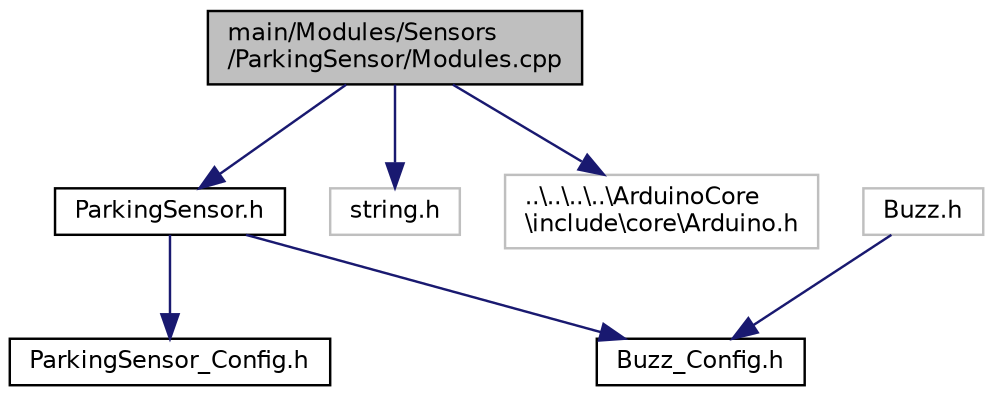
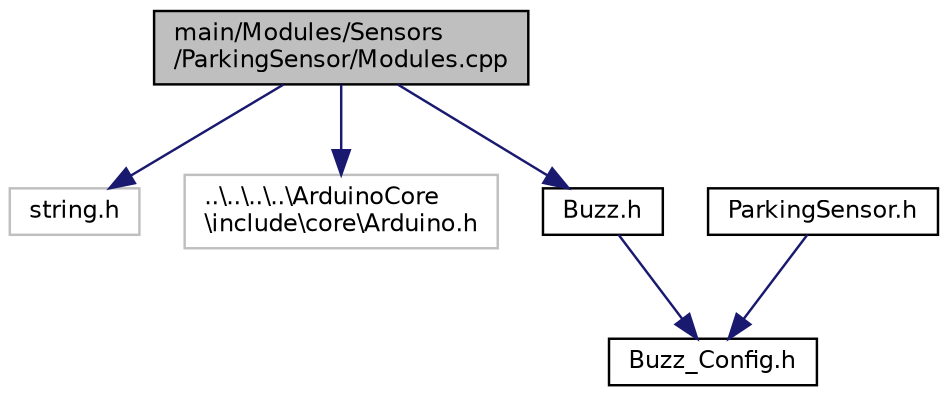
(283, 129) -> (473, 130)
(923, 212) -> (603, 212)
(170, 362) -> none
